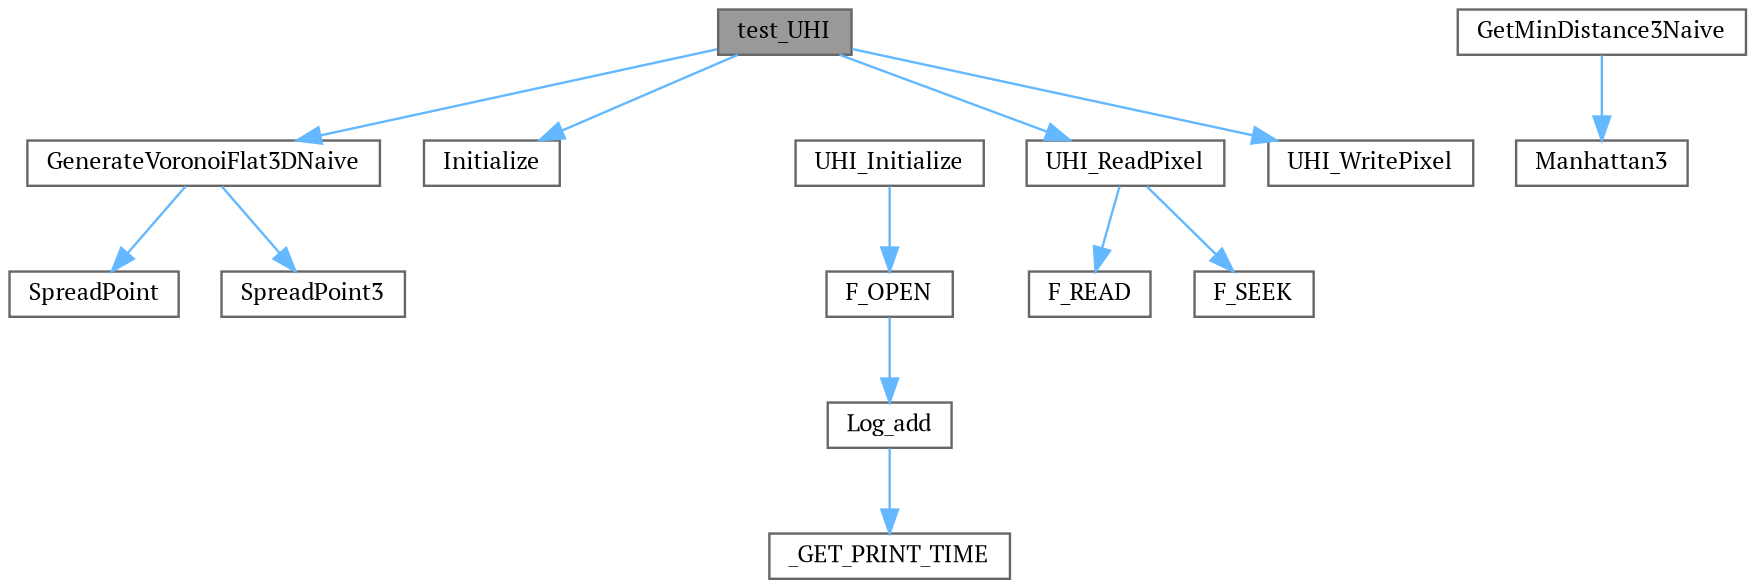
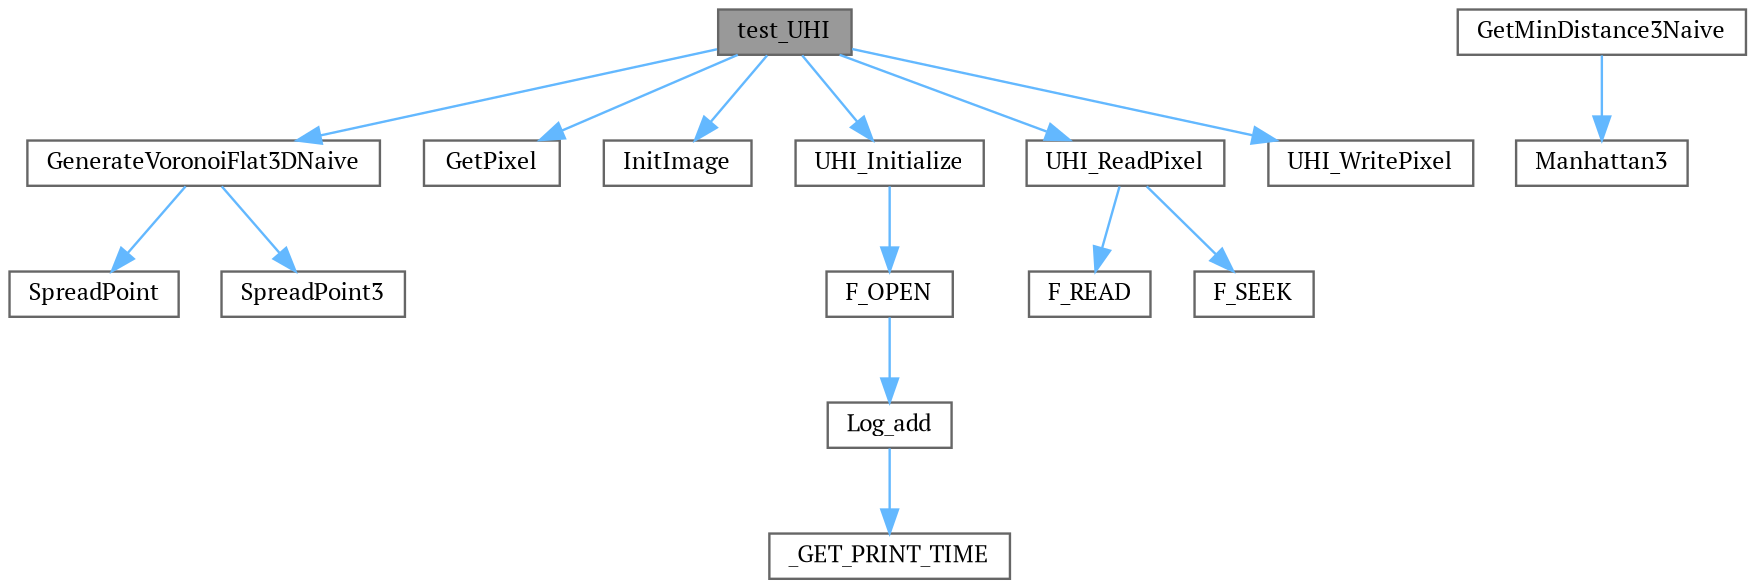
none -> (830, 89)
(492, 163) -> (492, 163)
none -> (678, 163)
